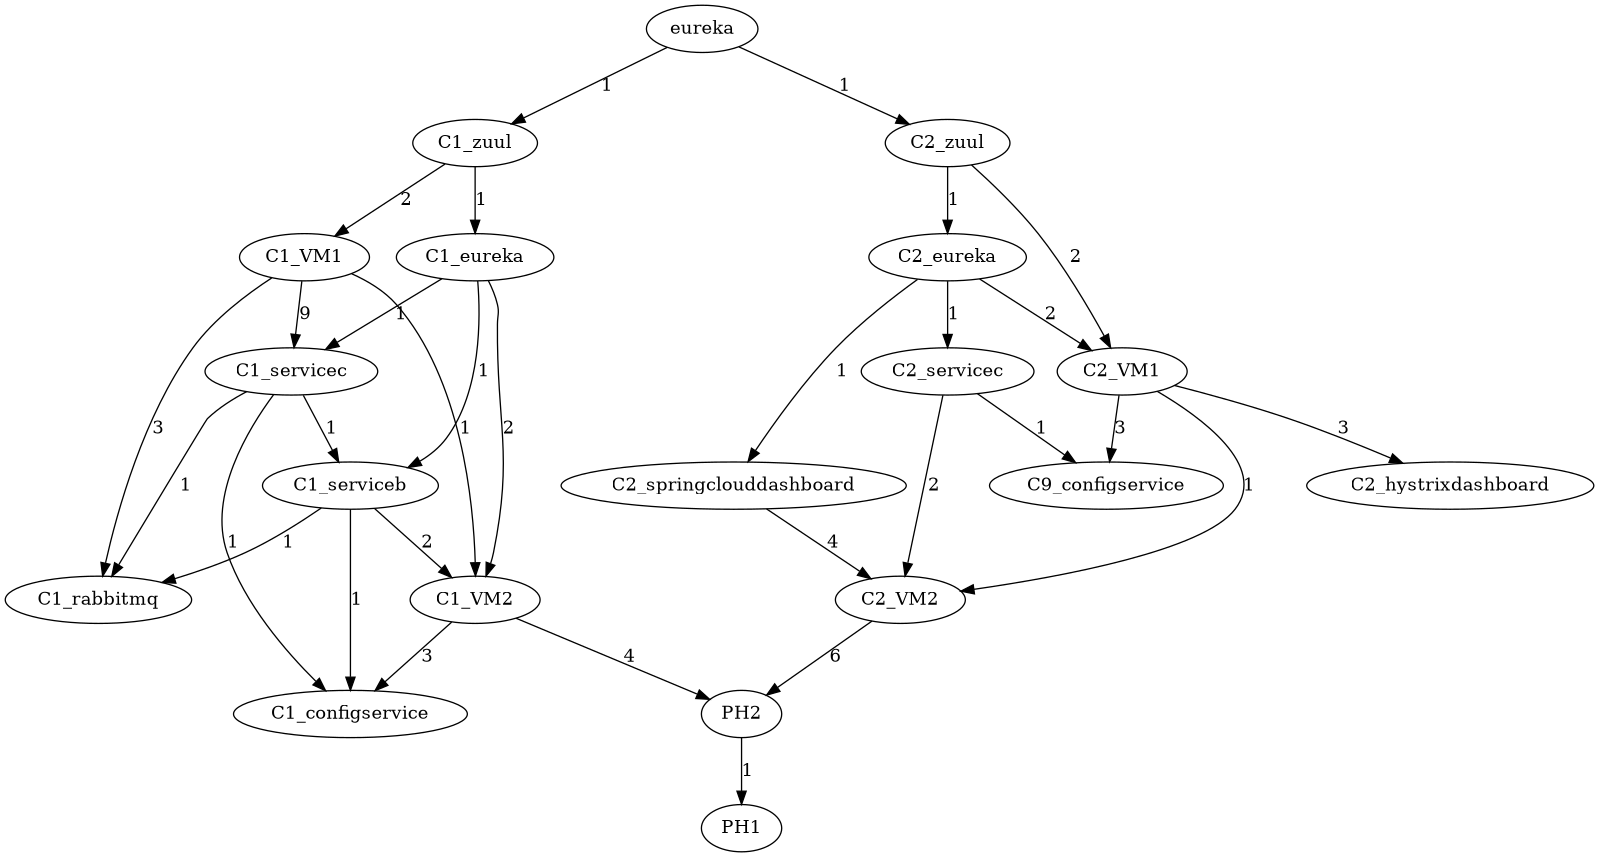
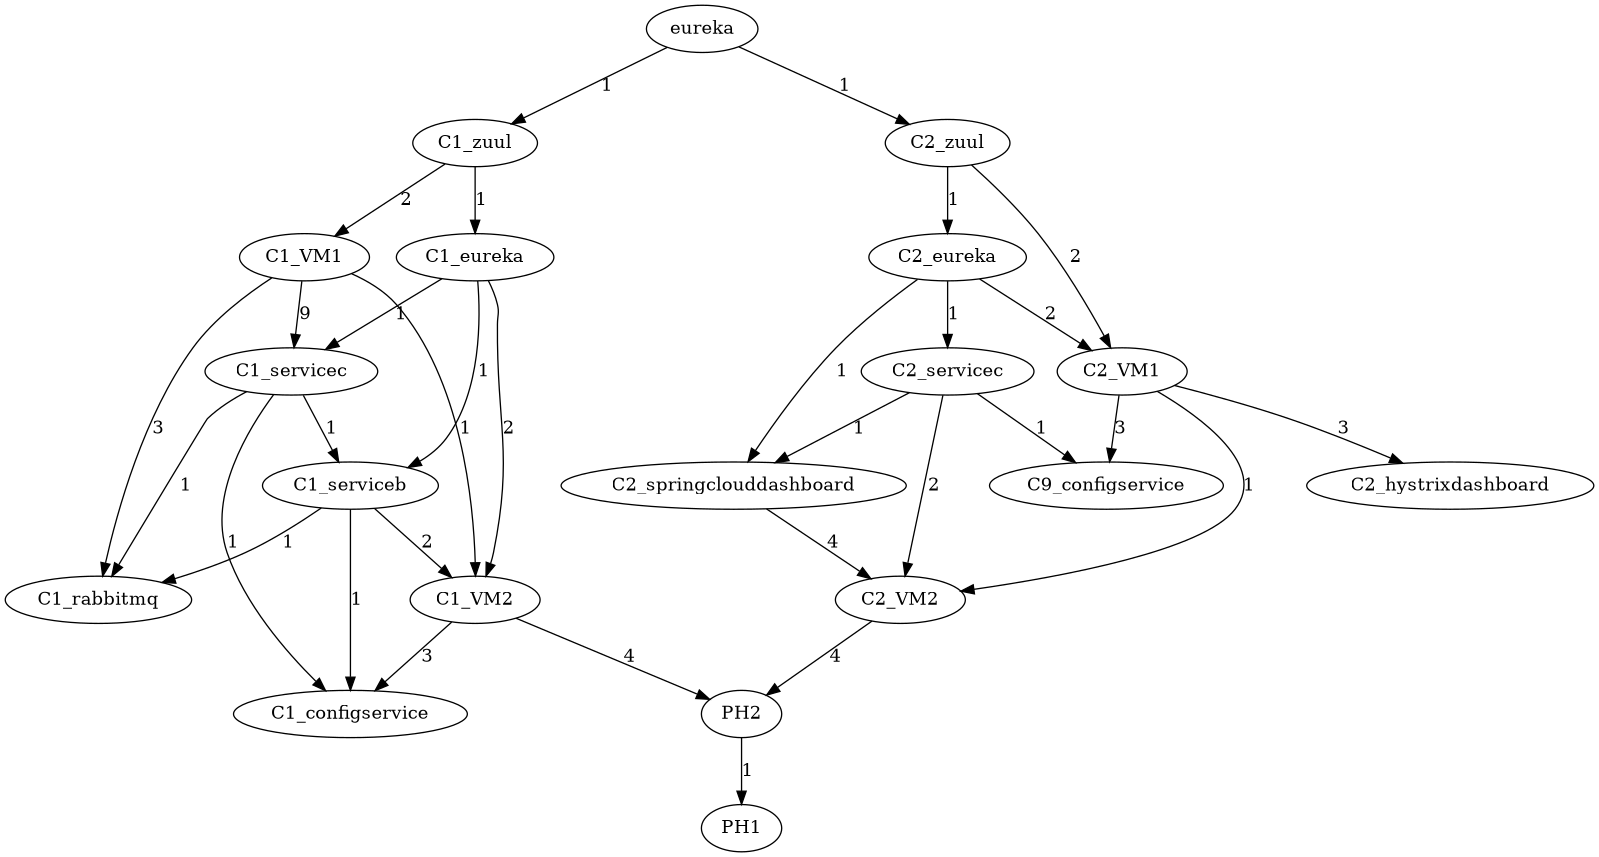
none -> (848, 425)
(836, 657) -> (836, 657)
